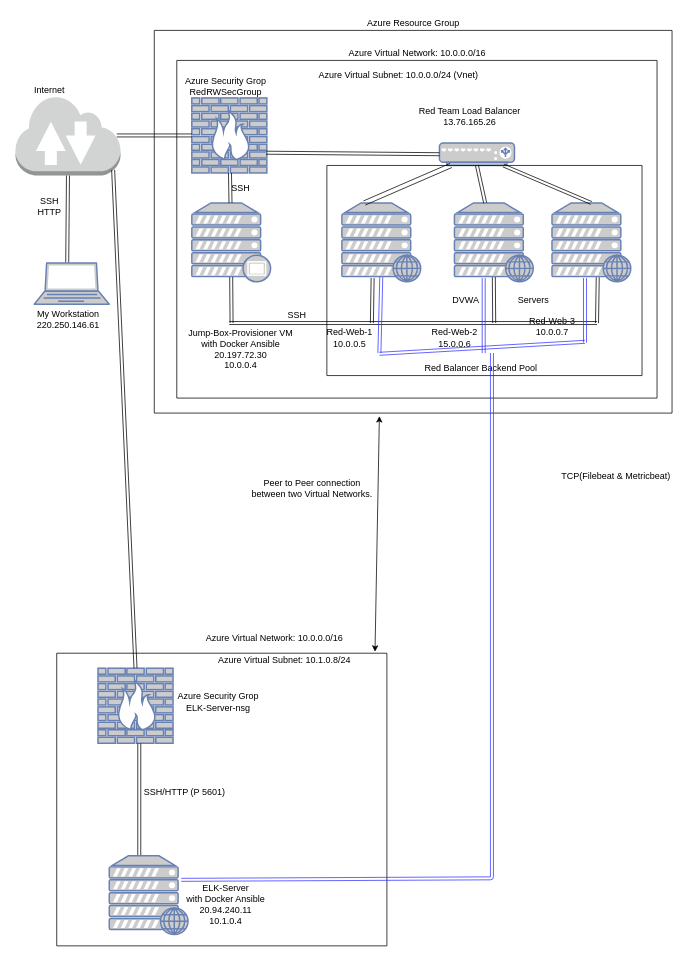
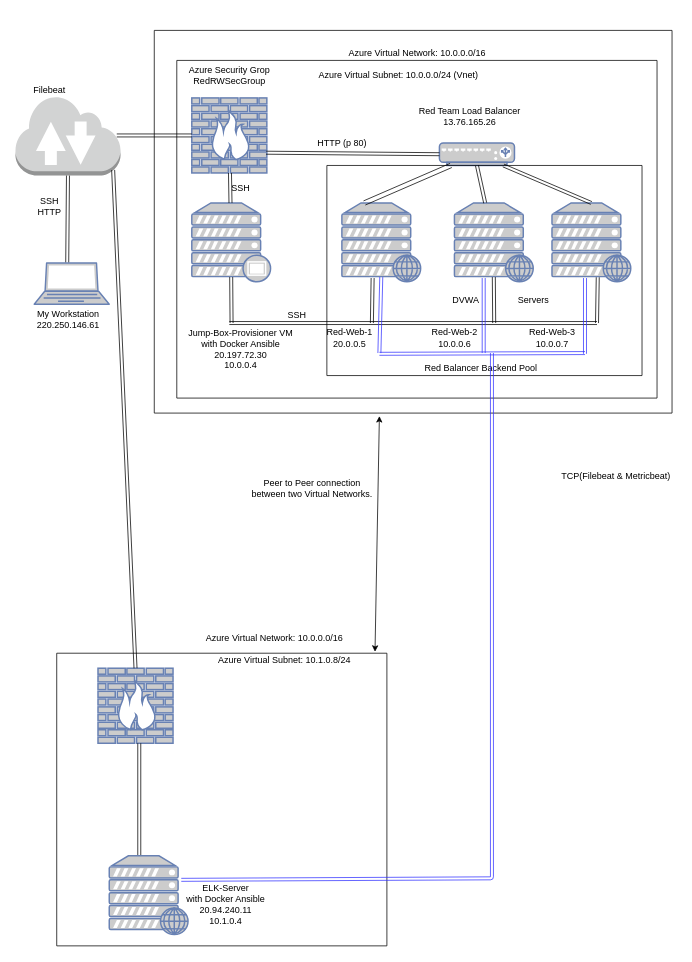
(413, 23) -> none
(225, 87) -> (229, 75)
(50, 90) -> (50, 90)
none -> (342, 143)
(552, 327) -> (552, 338)
(350, 338) -> (350, 338)
(455, 338) -> (455, 338)
(218, 702) -> none
(184, 792) -> none
